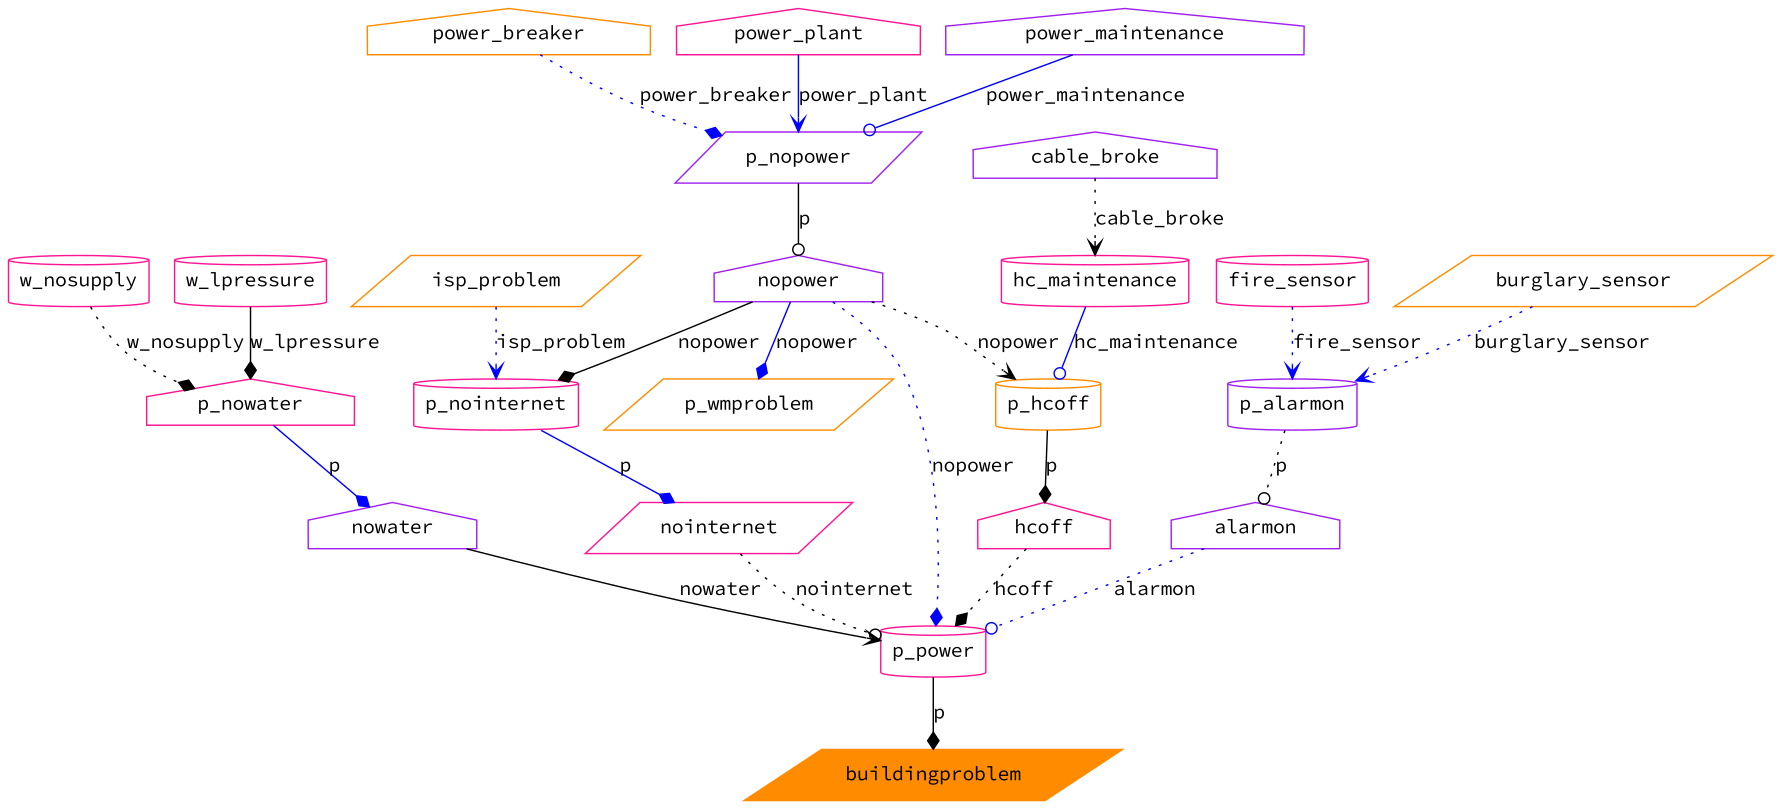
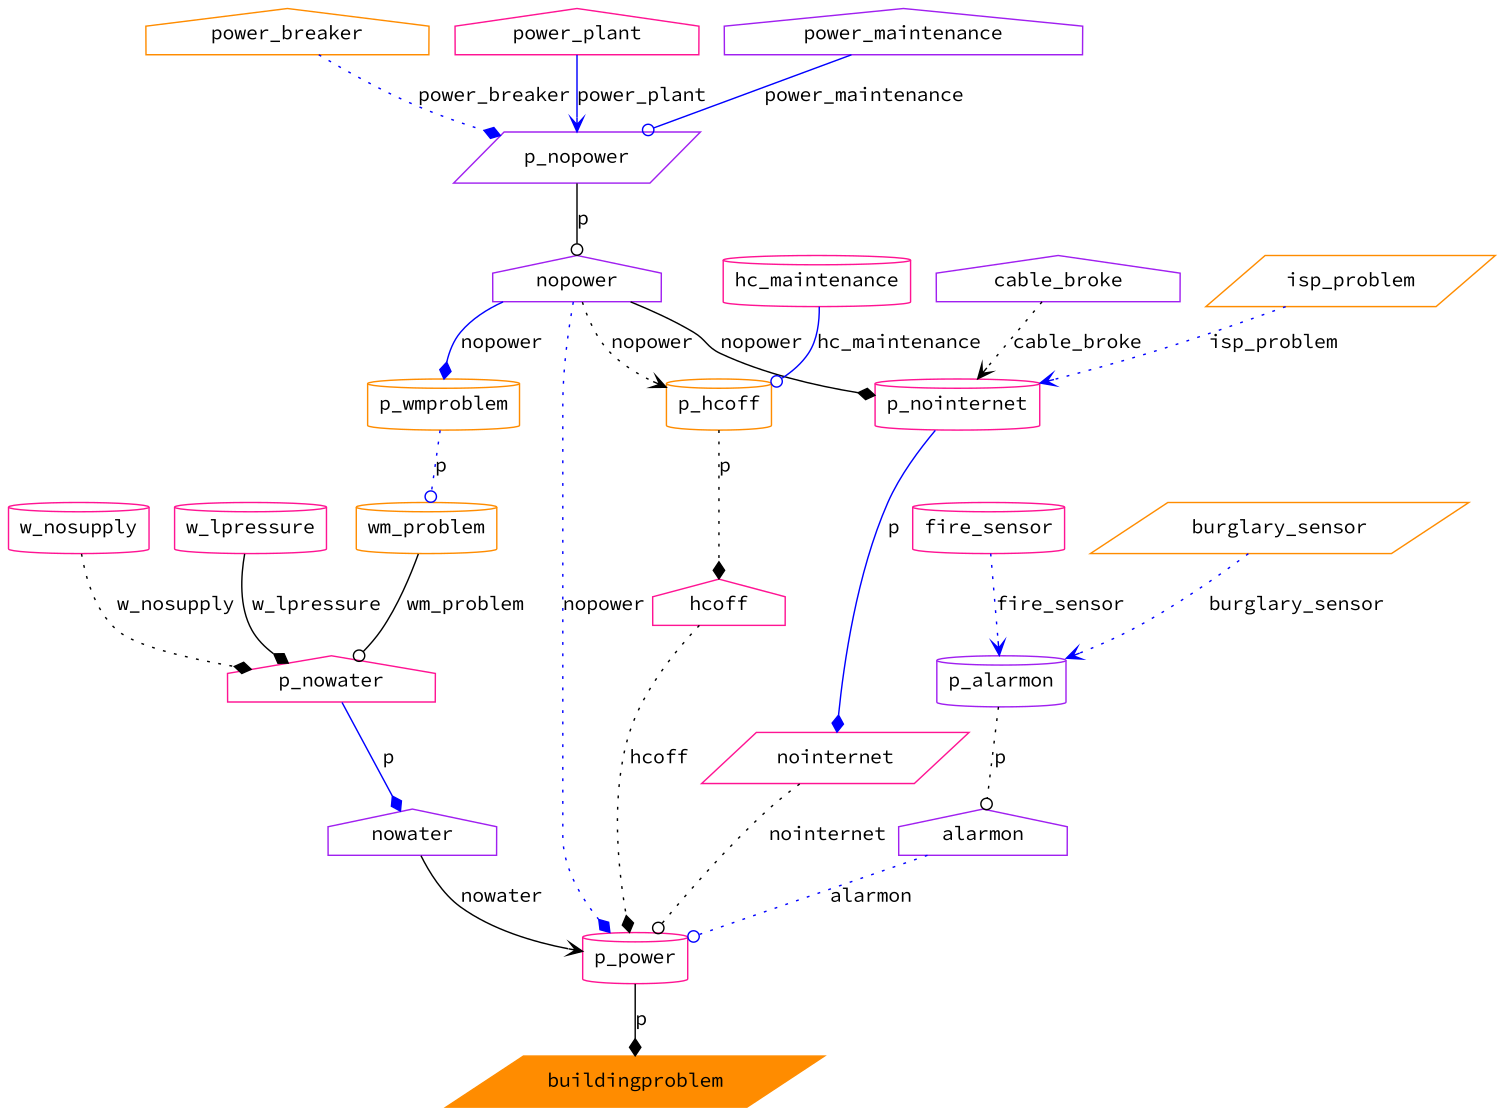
(1095, 210) -> (1015, 335)
(749, 405) -> (444, 405)
(1046, 458) -> (719, 496)
none -> (427, 528)
